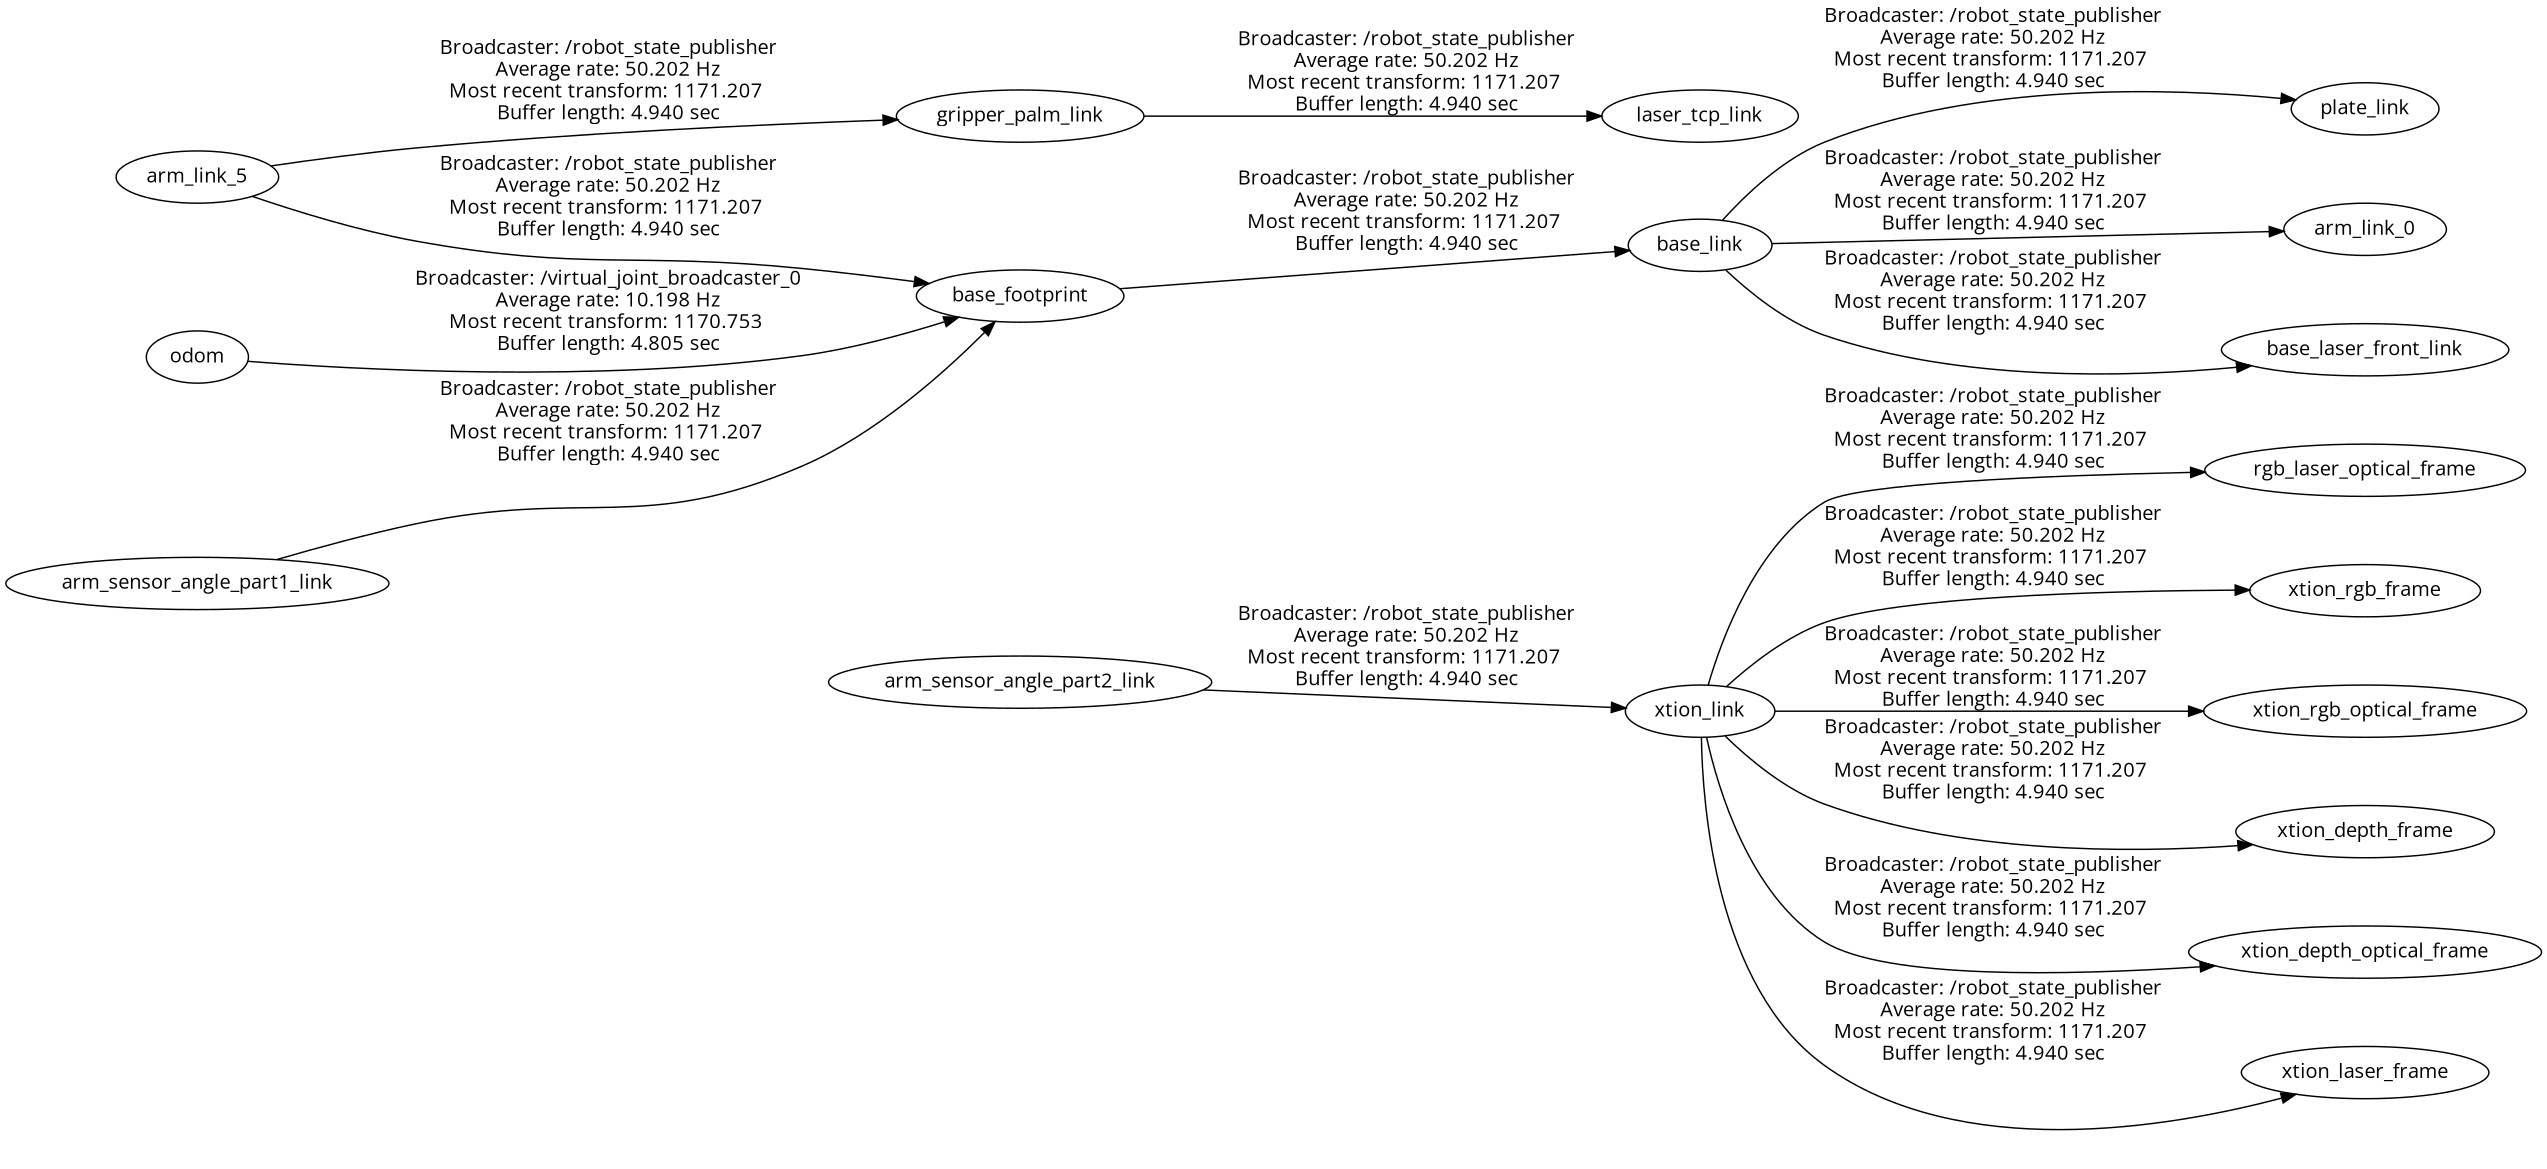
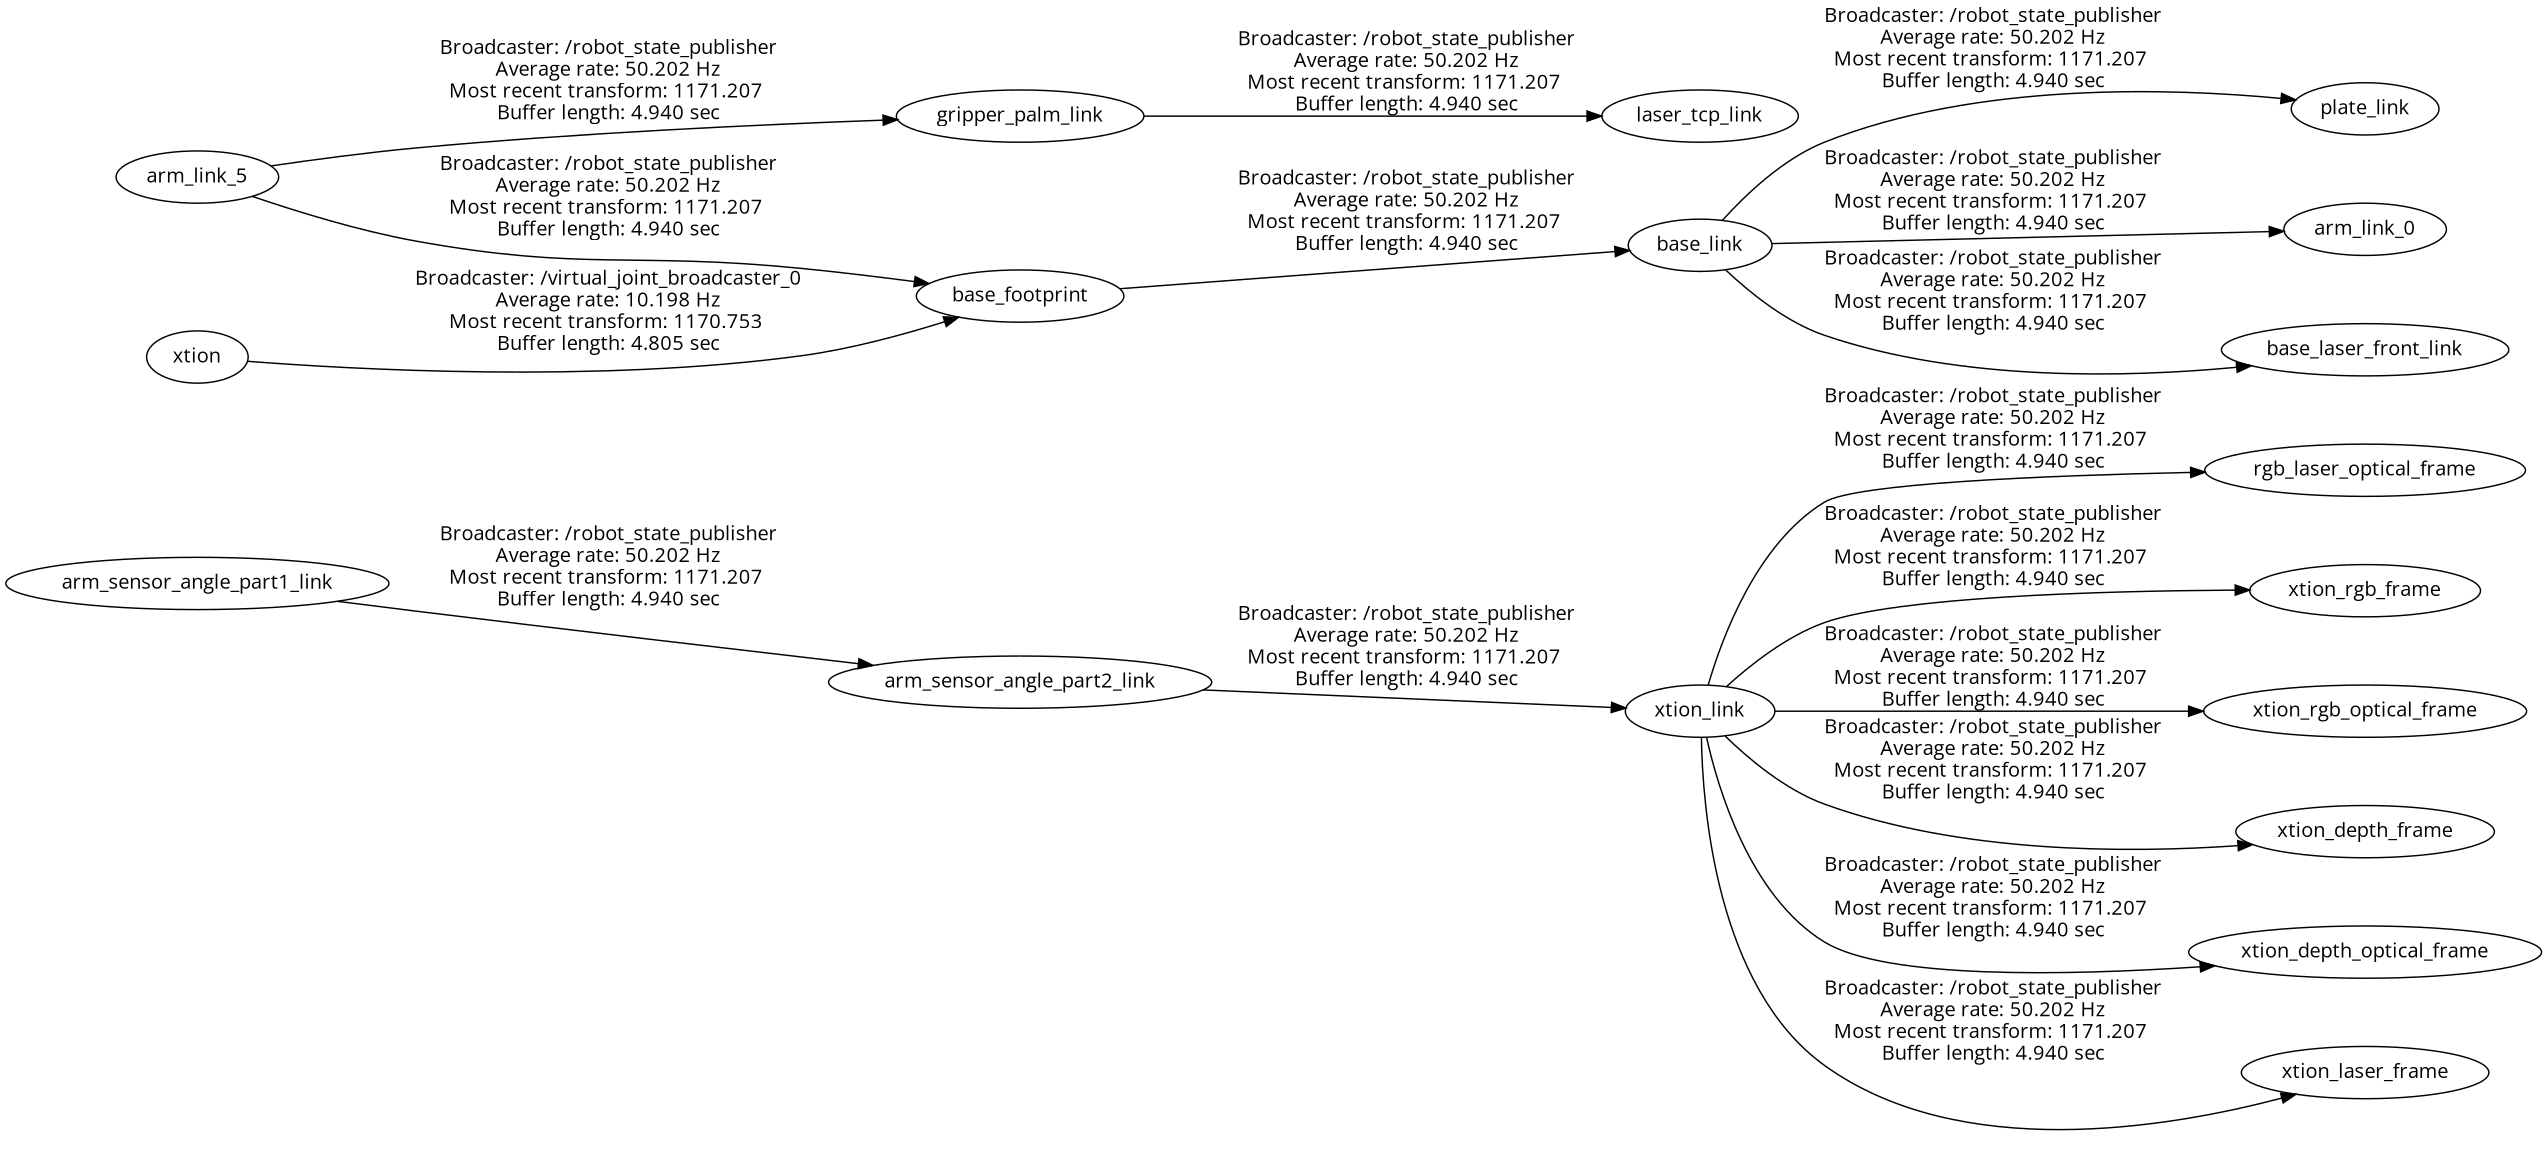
(197, 357) -> (197, 357)
(653, 505) -> (598, 633)
